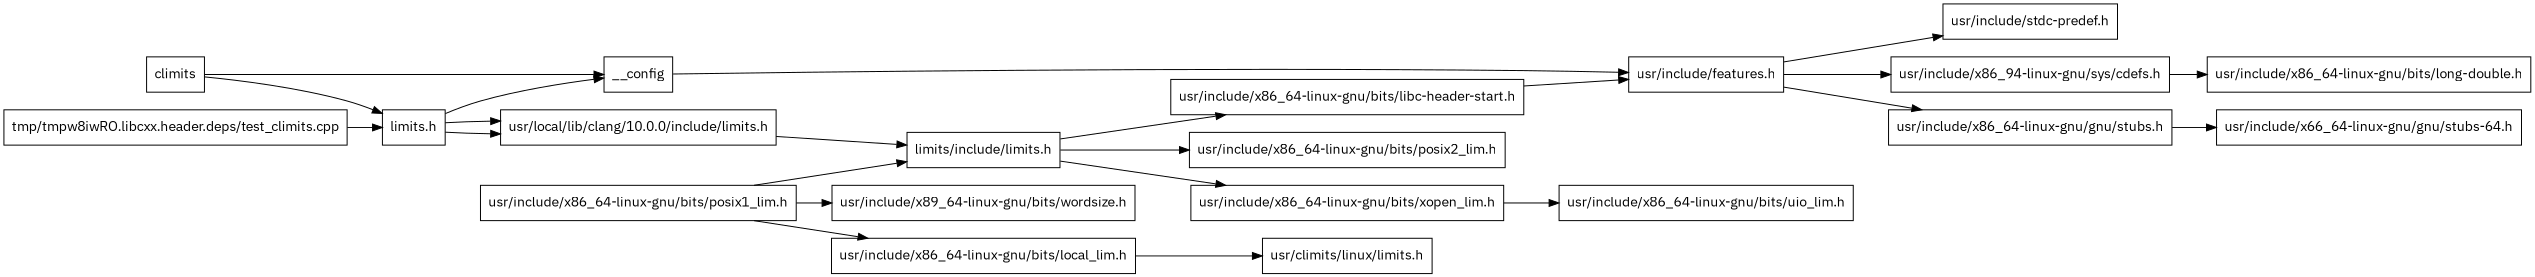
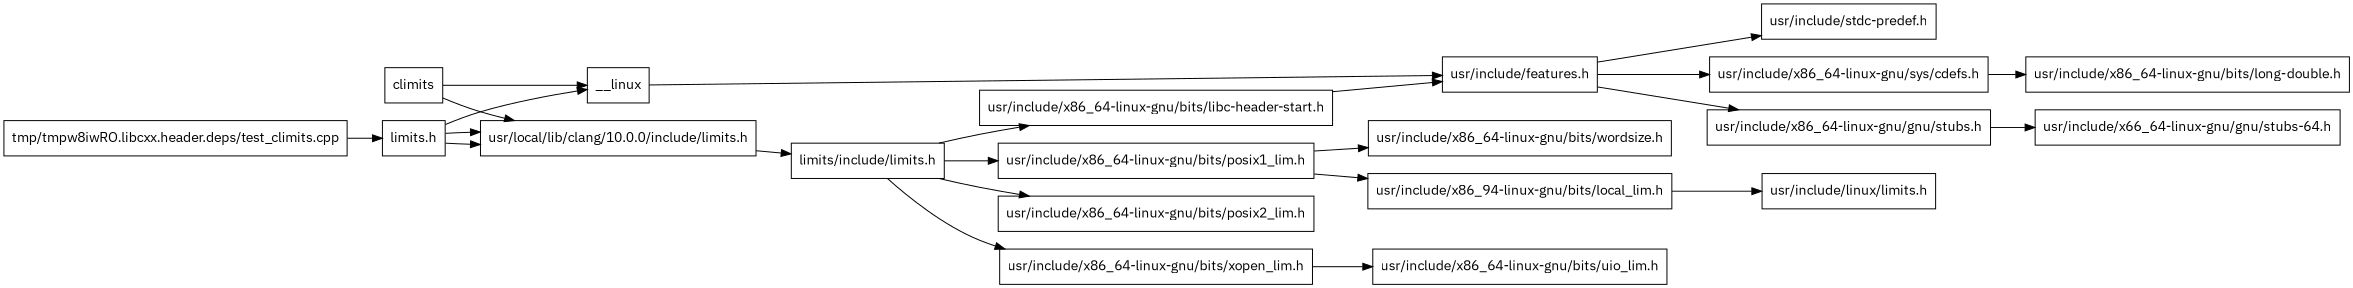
(638, 75) -> (618, 85)
(2030, 75) -> (1849, 75)
(290, 88) -> (470, 109)
(825, 174) -> (966, 161)
(983, 203) -> (1520, 138)
(983, 256) -> (1520, 191)
(1347, 256) -> (1849, 191)
